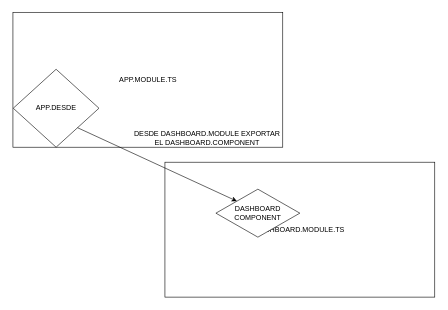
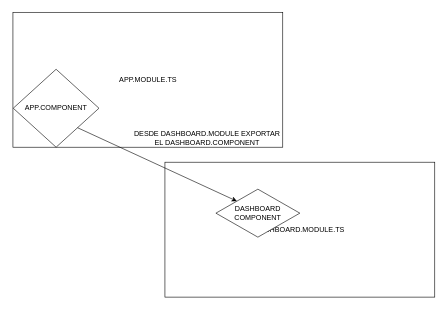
(56, 108) -> (56, 108)
